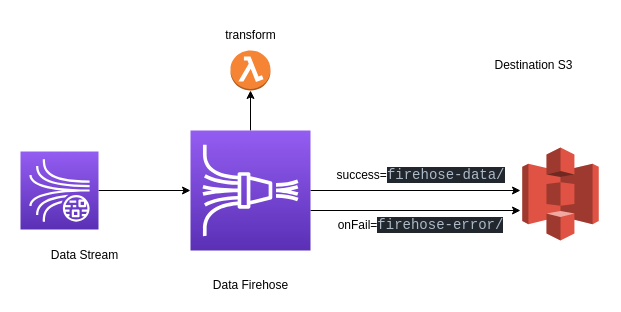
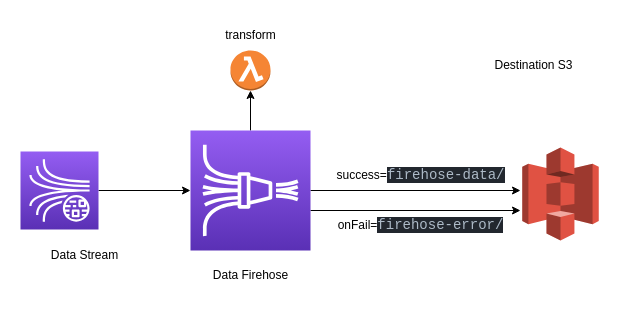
(251, 286) -> (251, 276)
